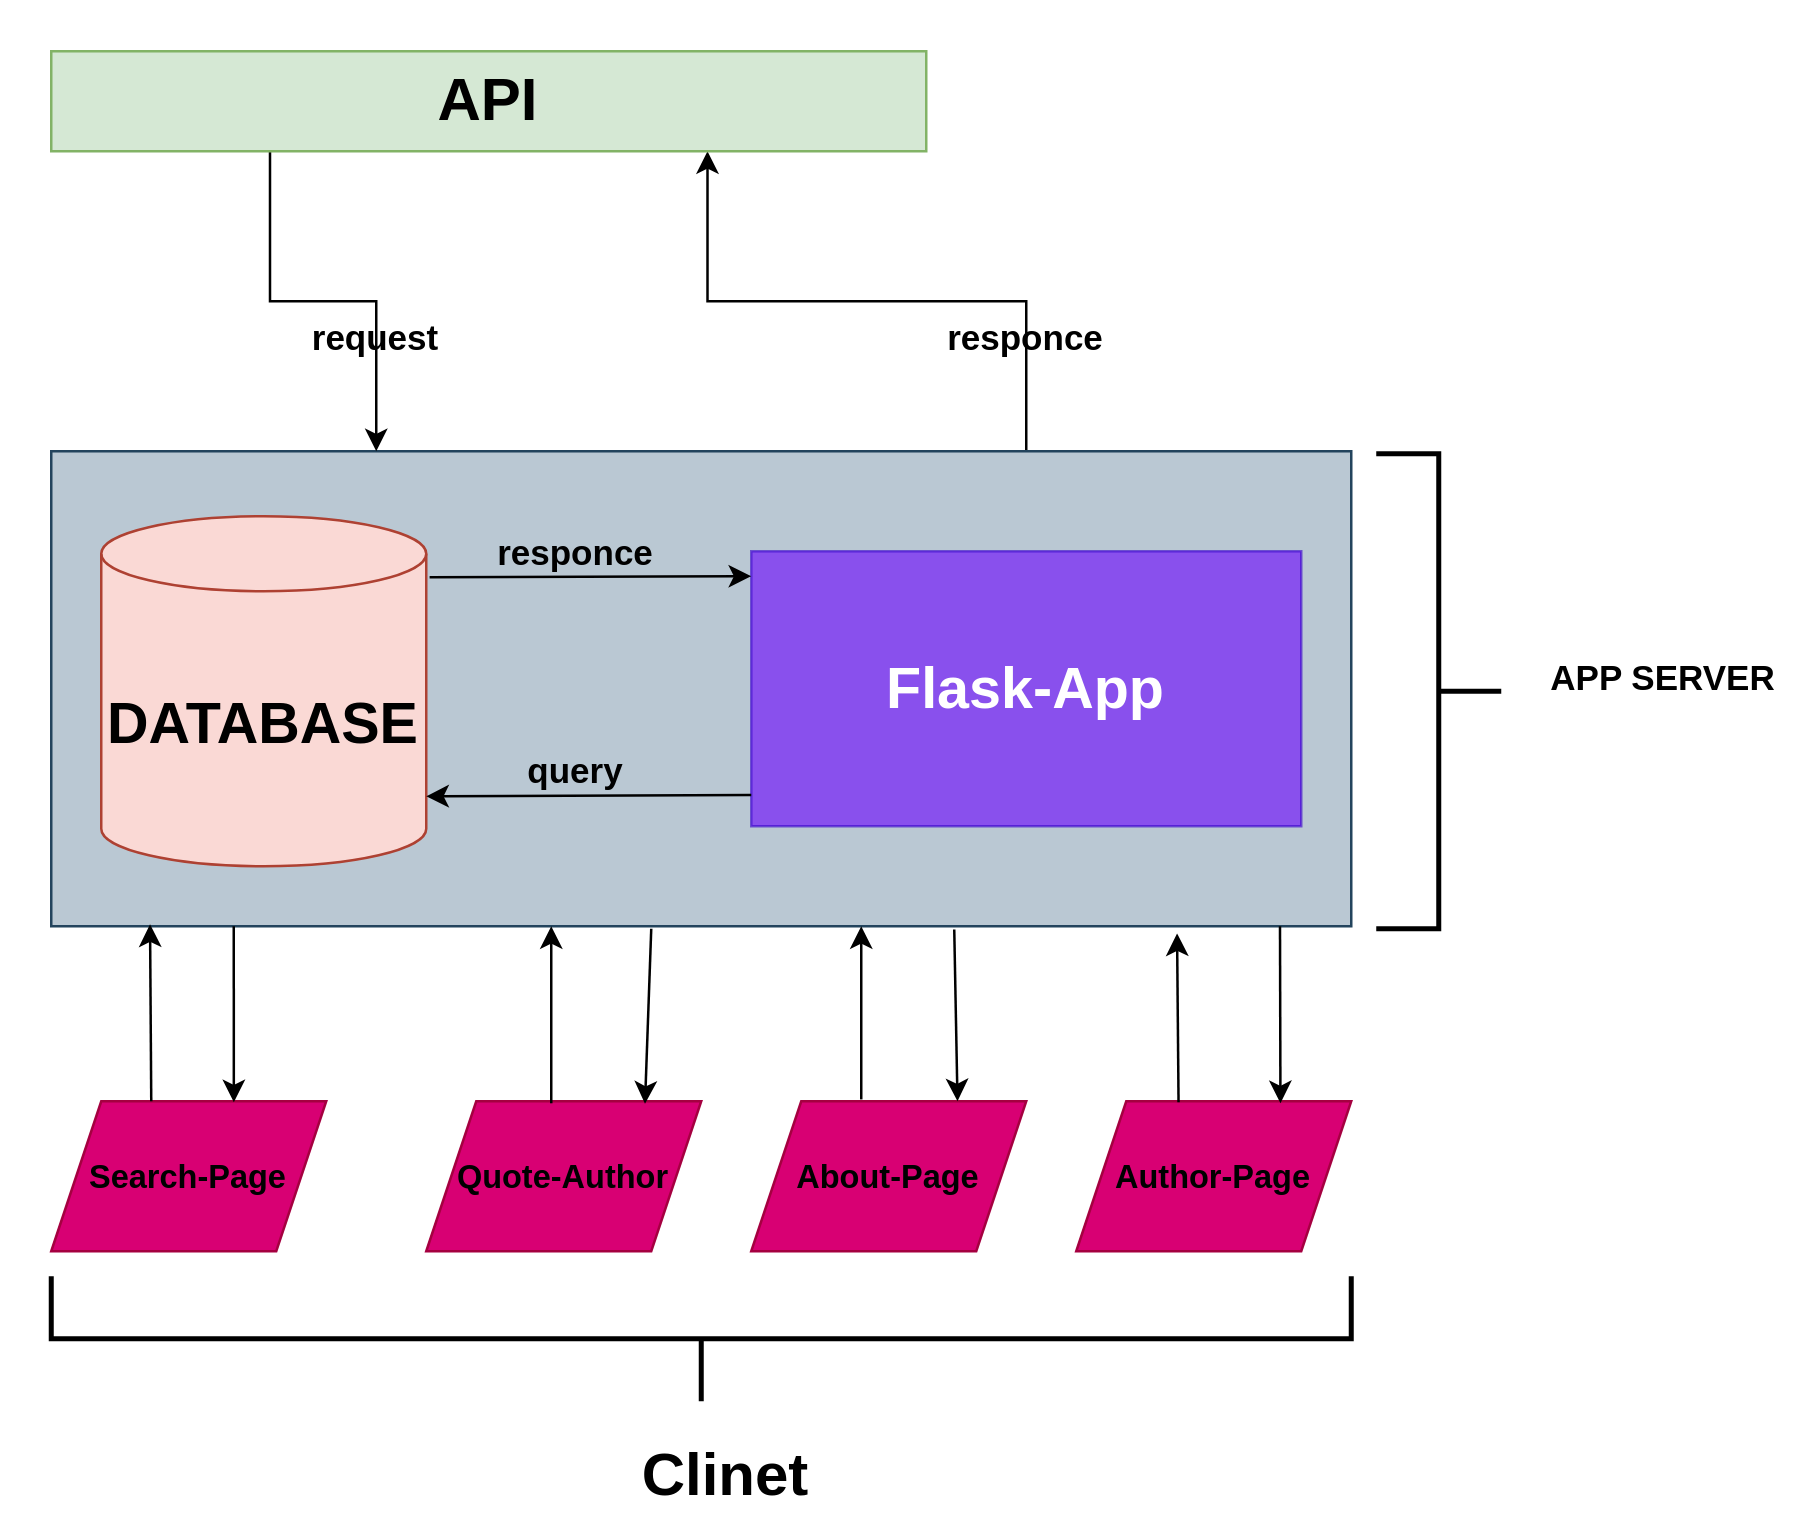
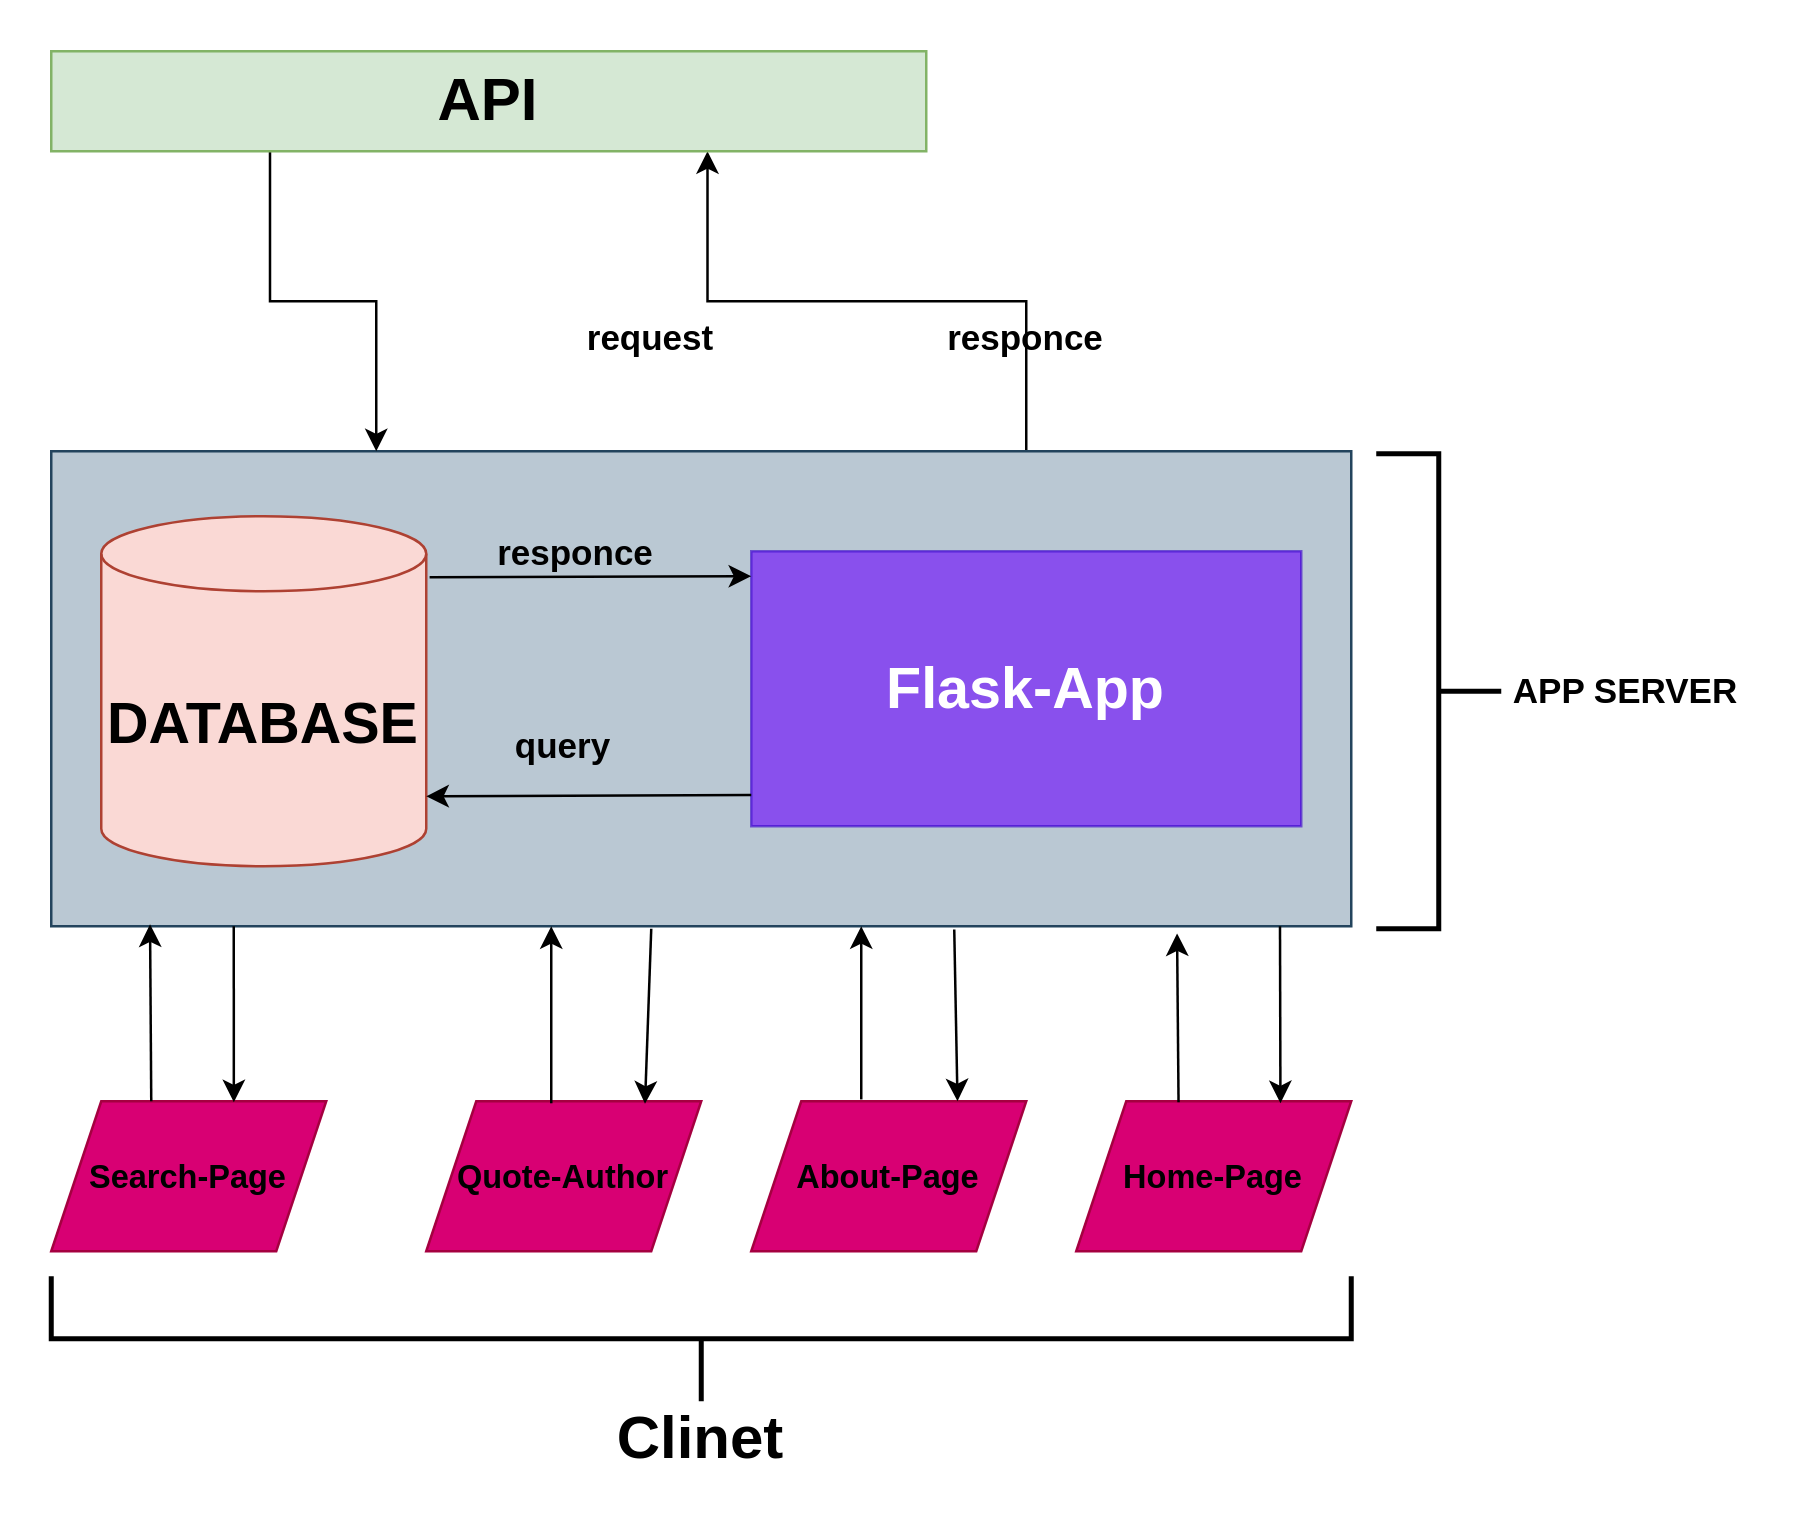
(376, 339) -> (651, 339)
(1664, 679) -> (1626, 691)
(576, 771) -> (564, 746)
(1214, 1176) -> (1214, 1176)
(726, 1476) -> (701, 1439)
